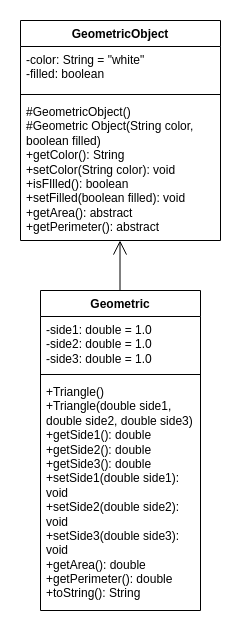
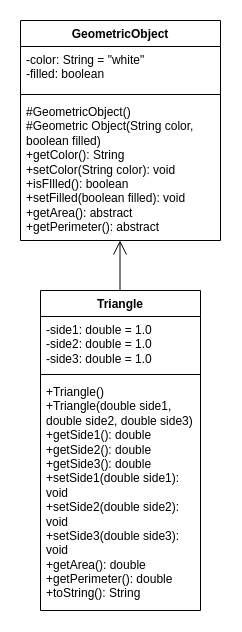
(121, 305) -> (121, 305)
